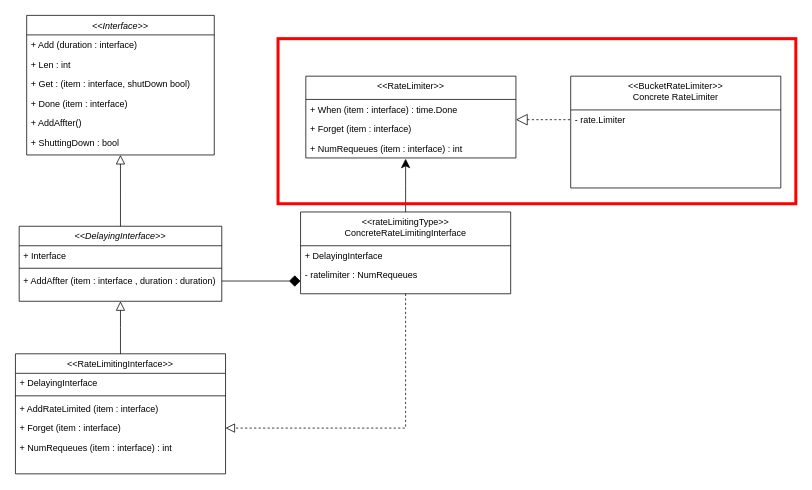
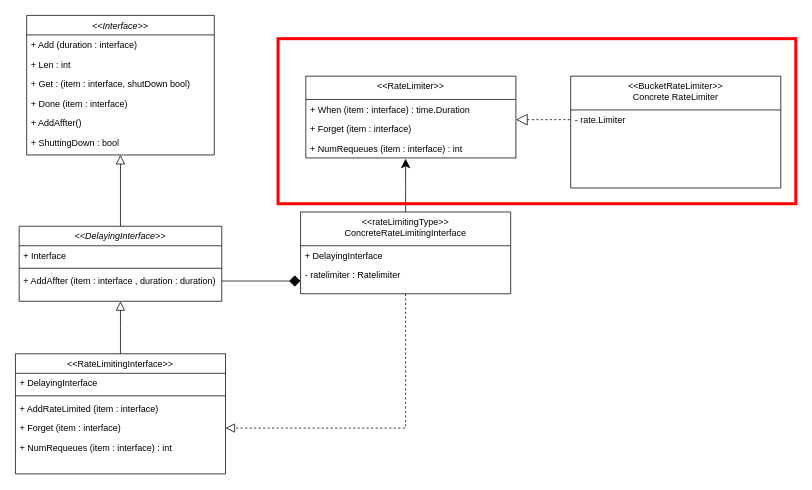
(390, 110) -> (399, 110)
(364, 275) -> (361, 275)
